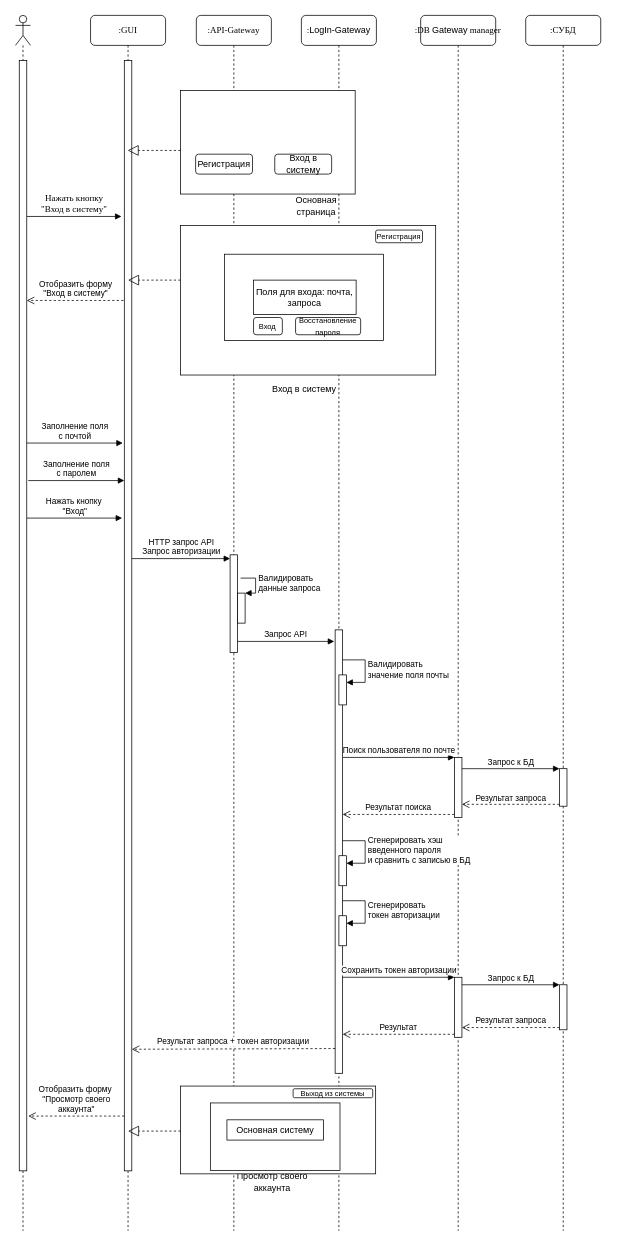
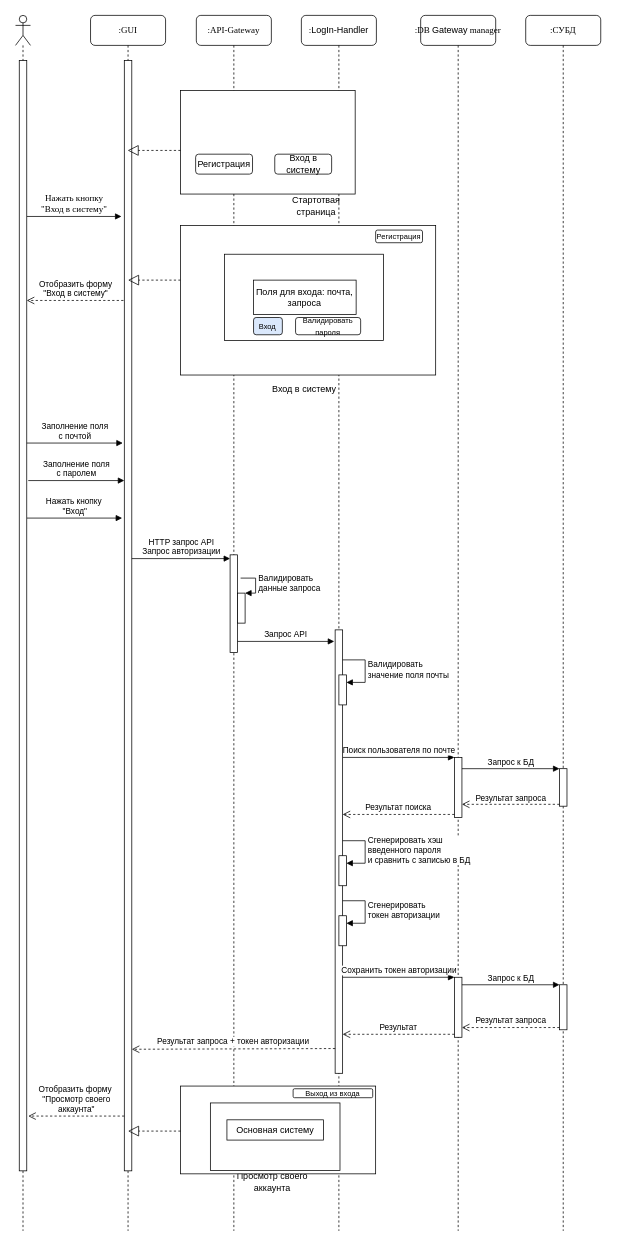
(339, 30) -> (339, 30)
(316, 206) -> (316, 206)
(268, 326) -> (268, 326)
(328, 326) -> (328, 326)
(333, 1093) -> (333, 1093)
